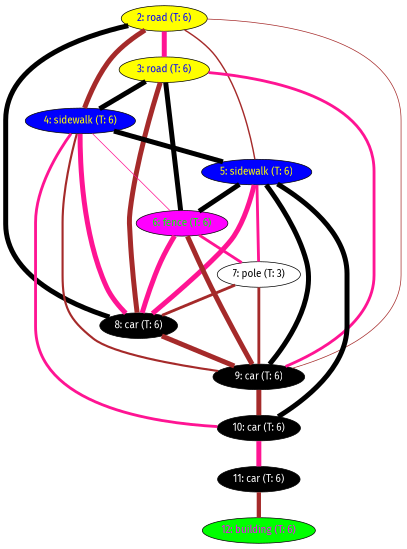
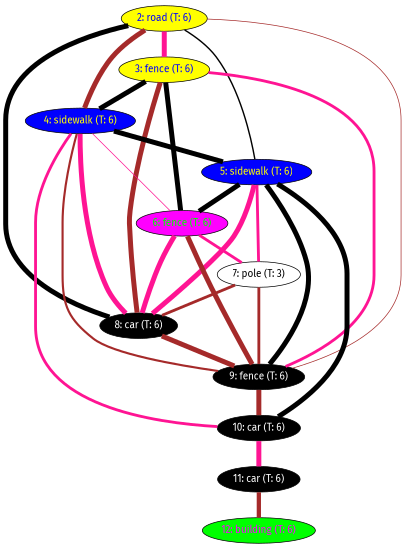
(164, 70) -> (164, 70)
(233, 87) -> (233, 87)
(259, 377) -> (259, 377)
